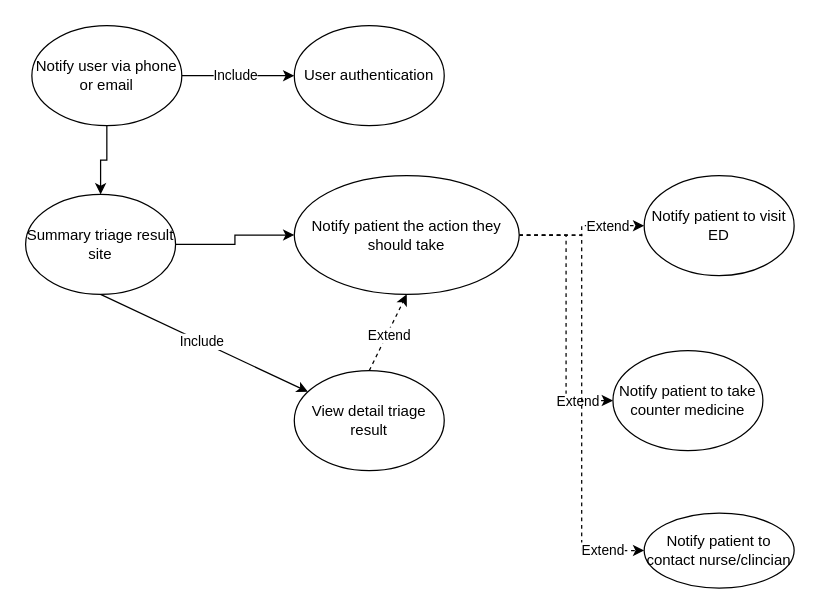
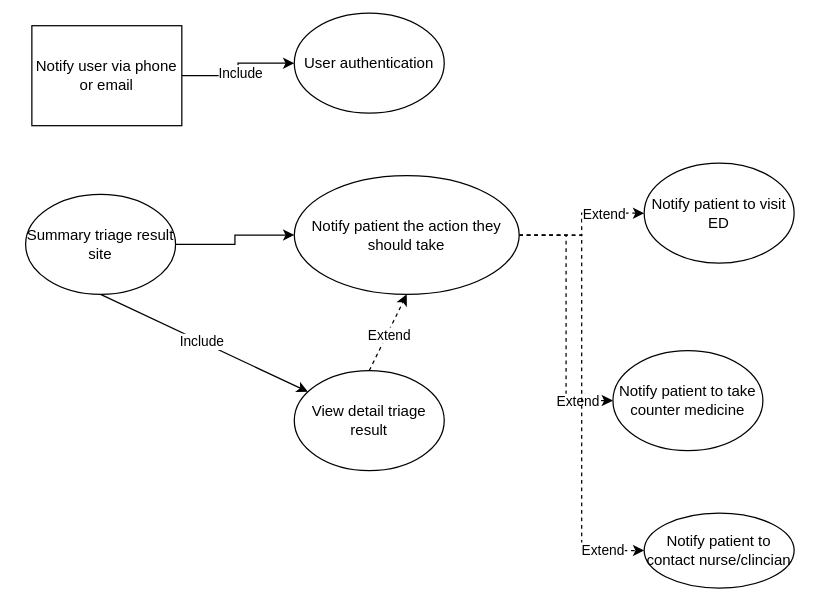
(107, 76) -> (107, 76)
(369, 76) -> (369, 63)
(107, 159) -> none
(719, 226) -> (719, 213)
